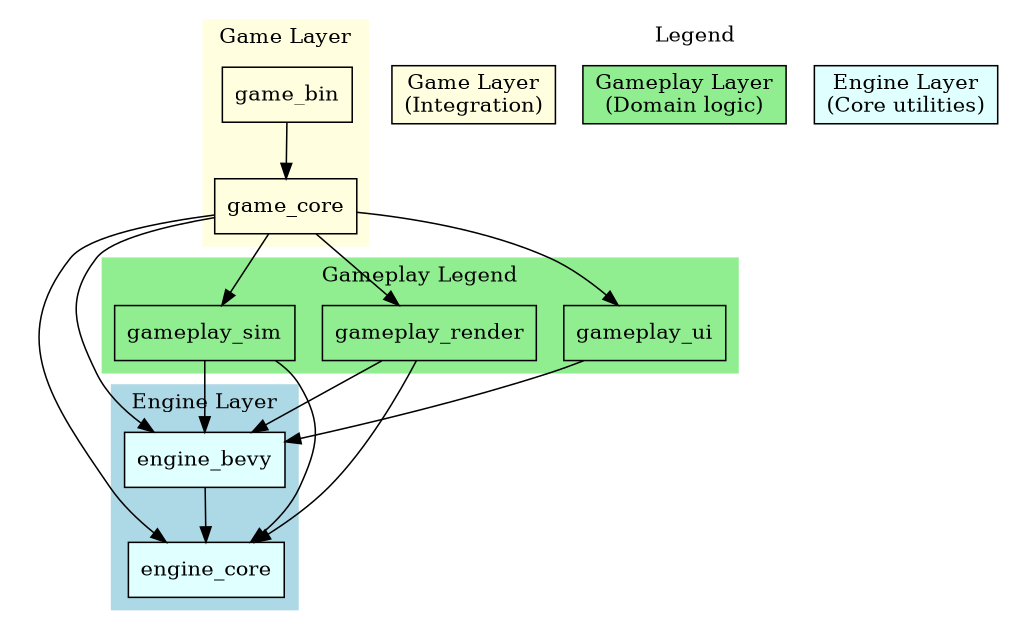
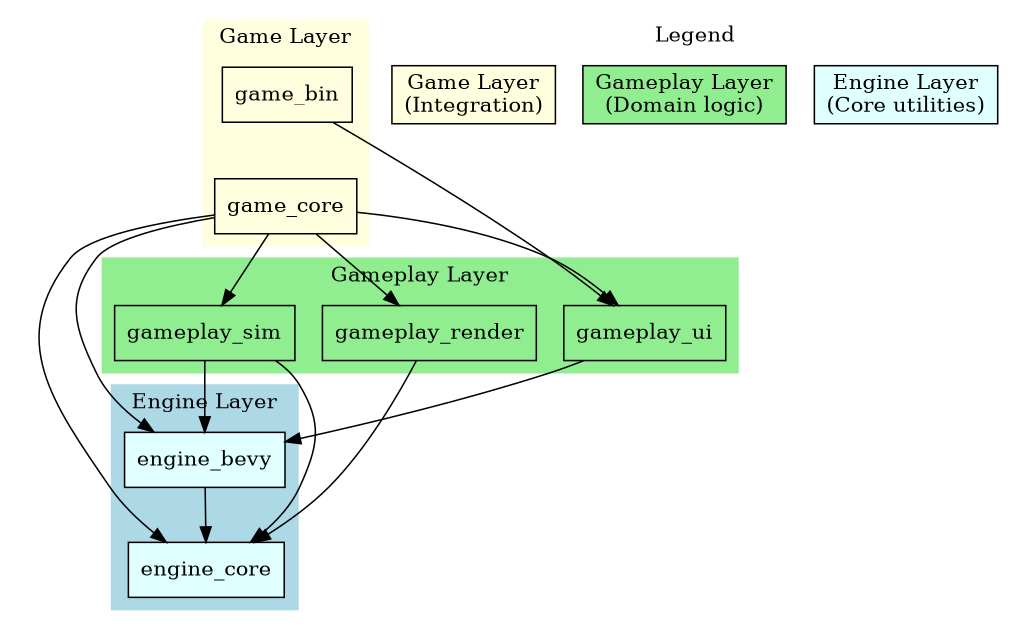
(287, 143) -> (470, 205)
(420, 276) -> (420, 276)
(324, 393) -> none
